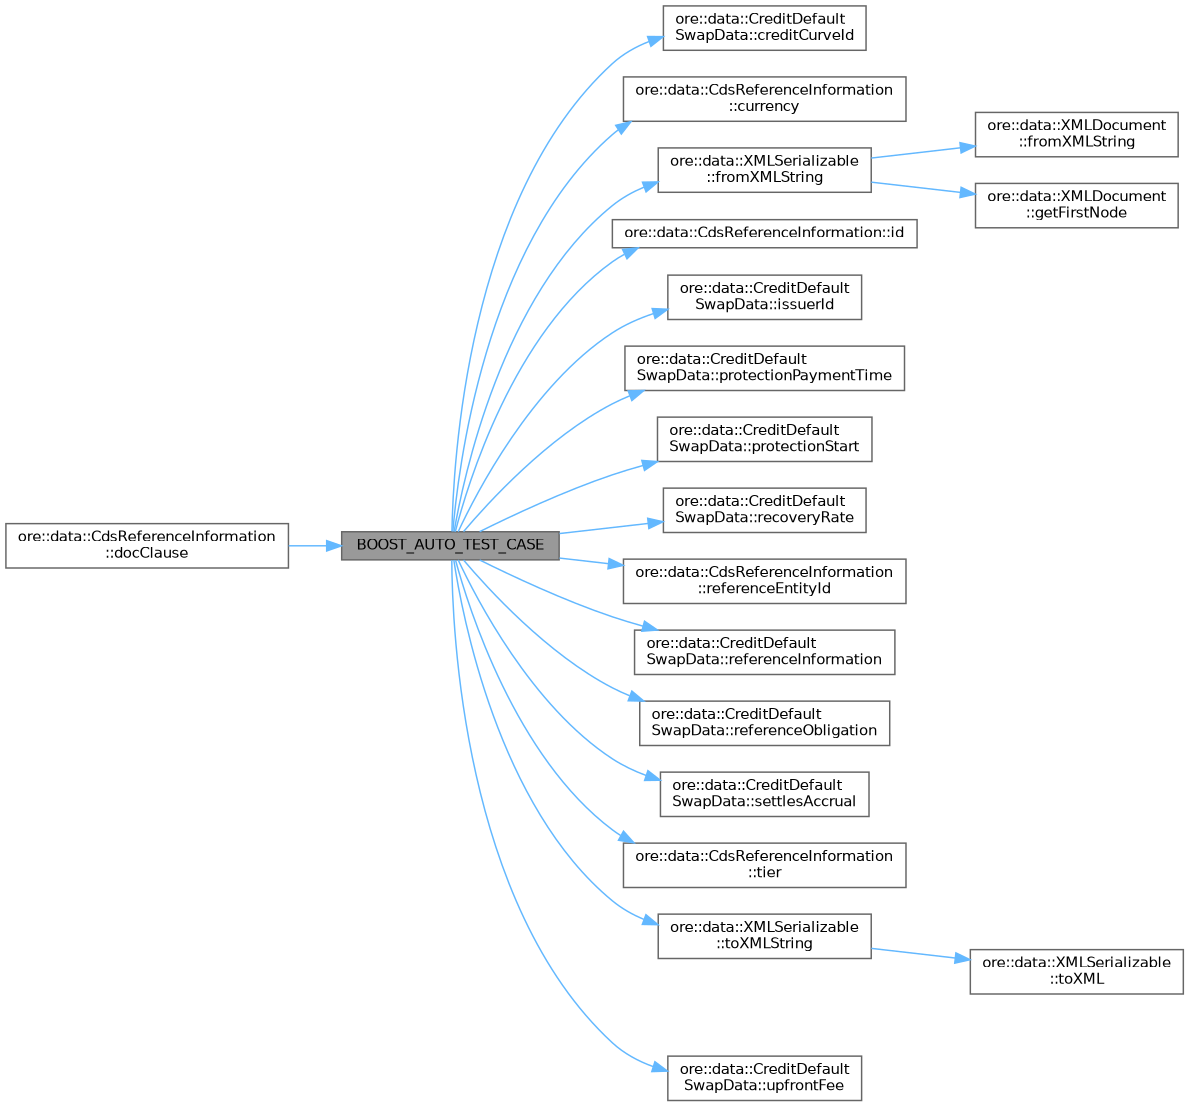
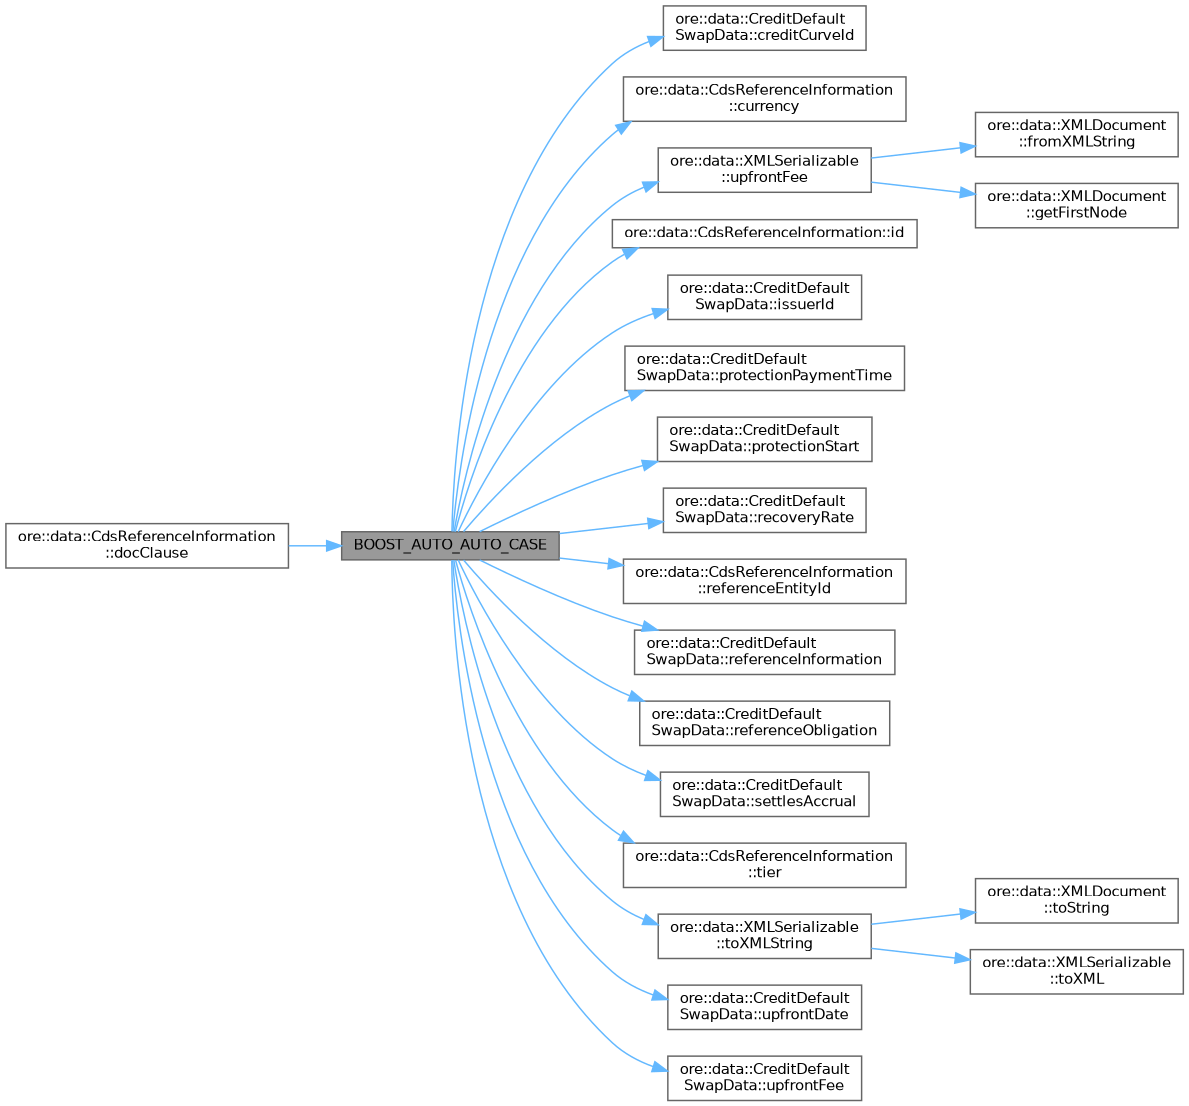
(765, 170) -> (765, 170)
(450, 546) -> (450, 546)
none -> (1077, 901)
none -> (765, 1007)
